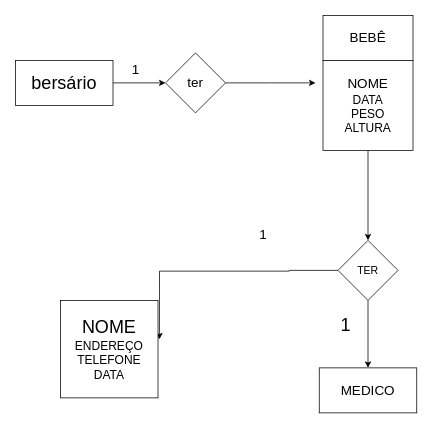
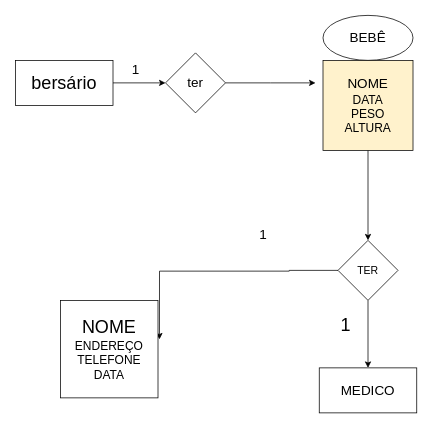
(368, 38) -> (368, 38)
(368, 105) -> (368, 105)
